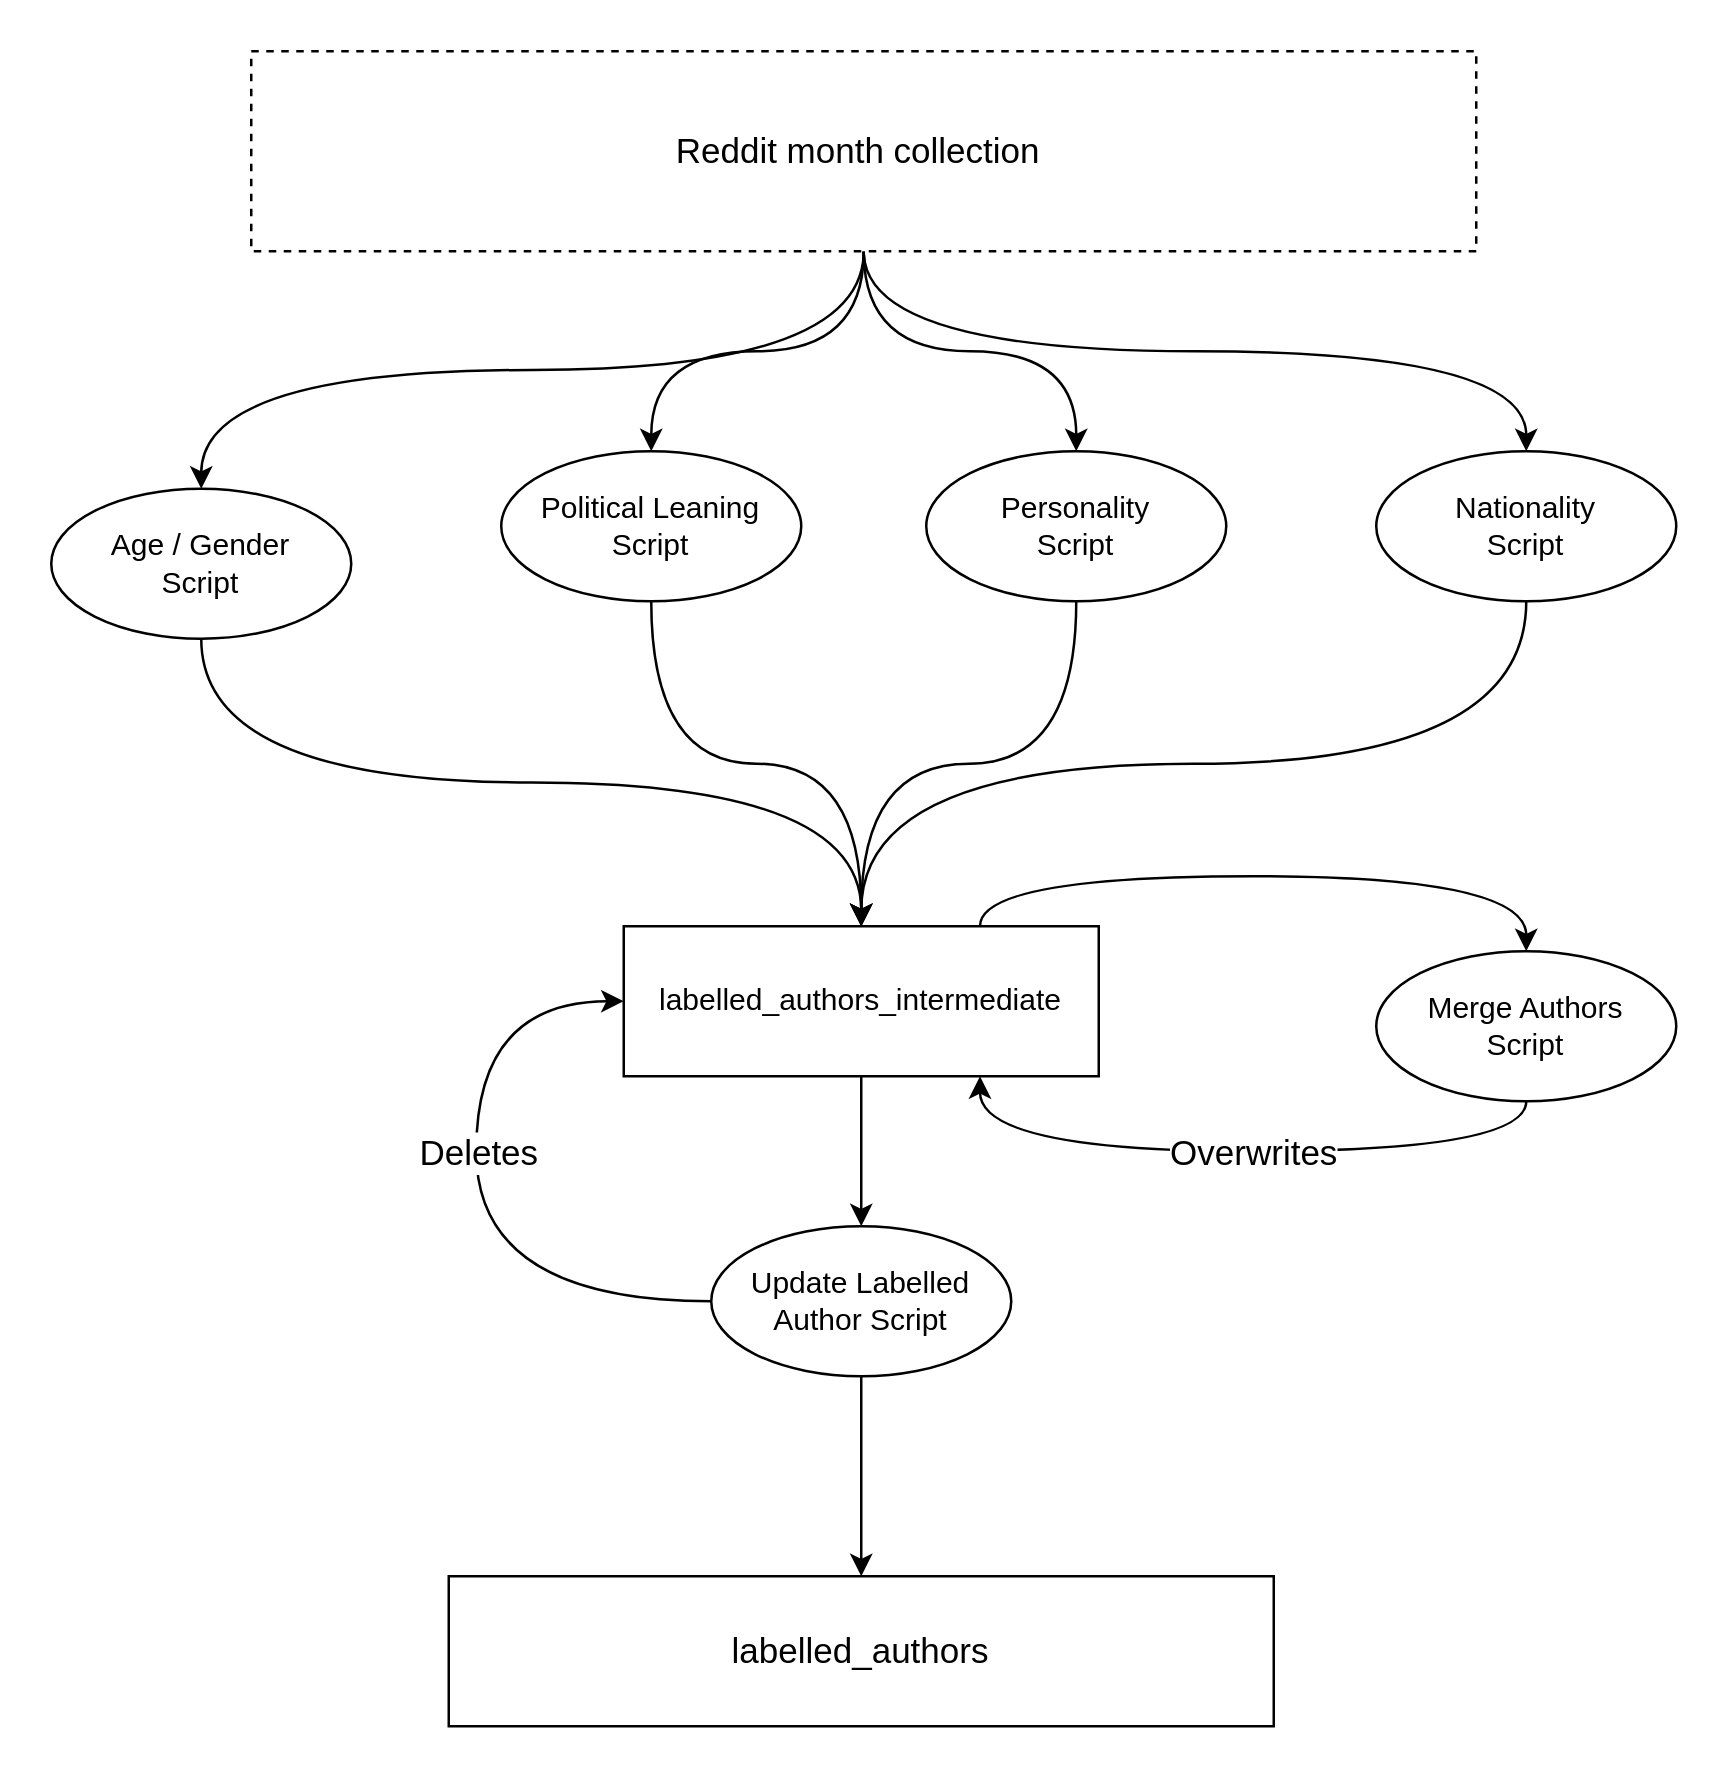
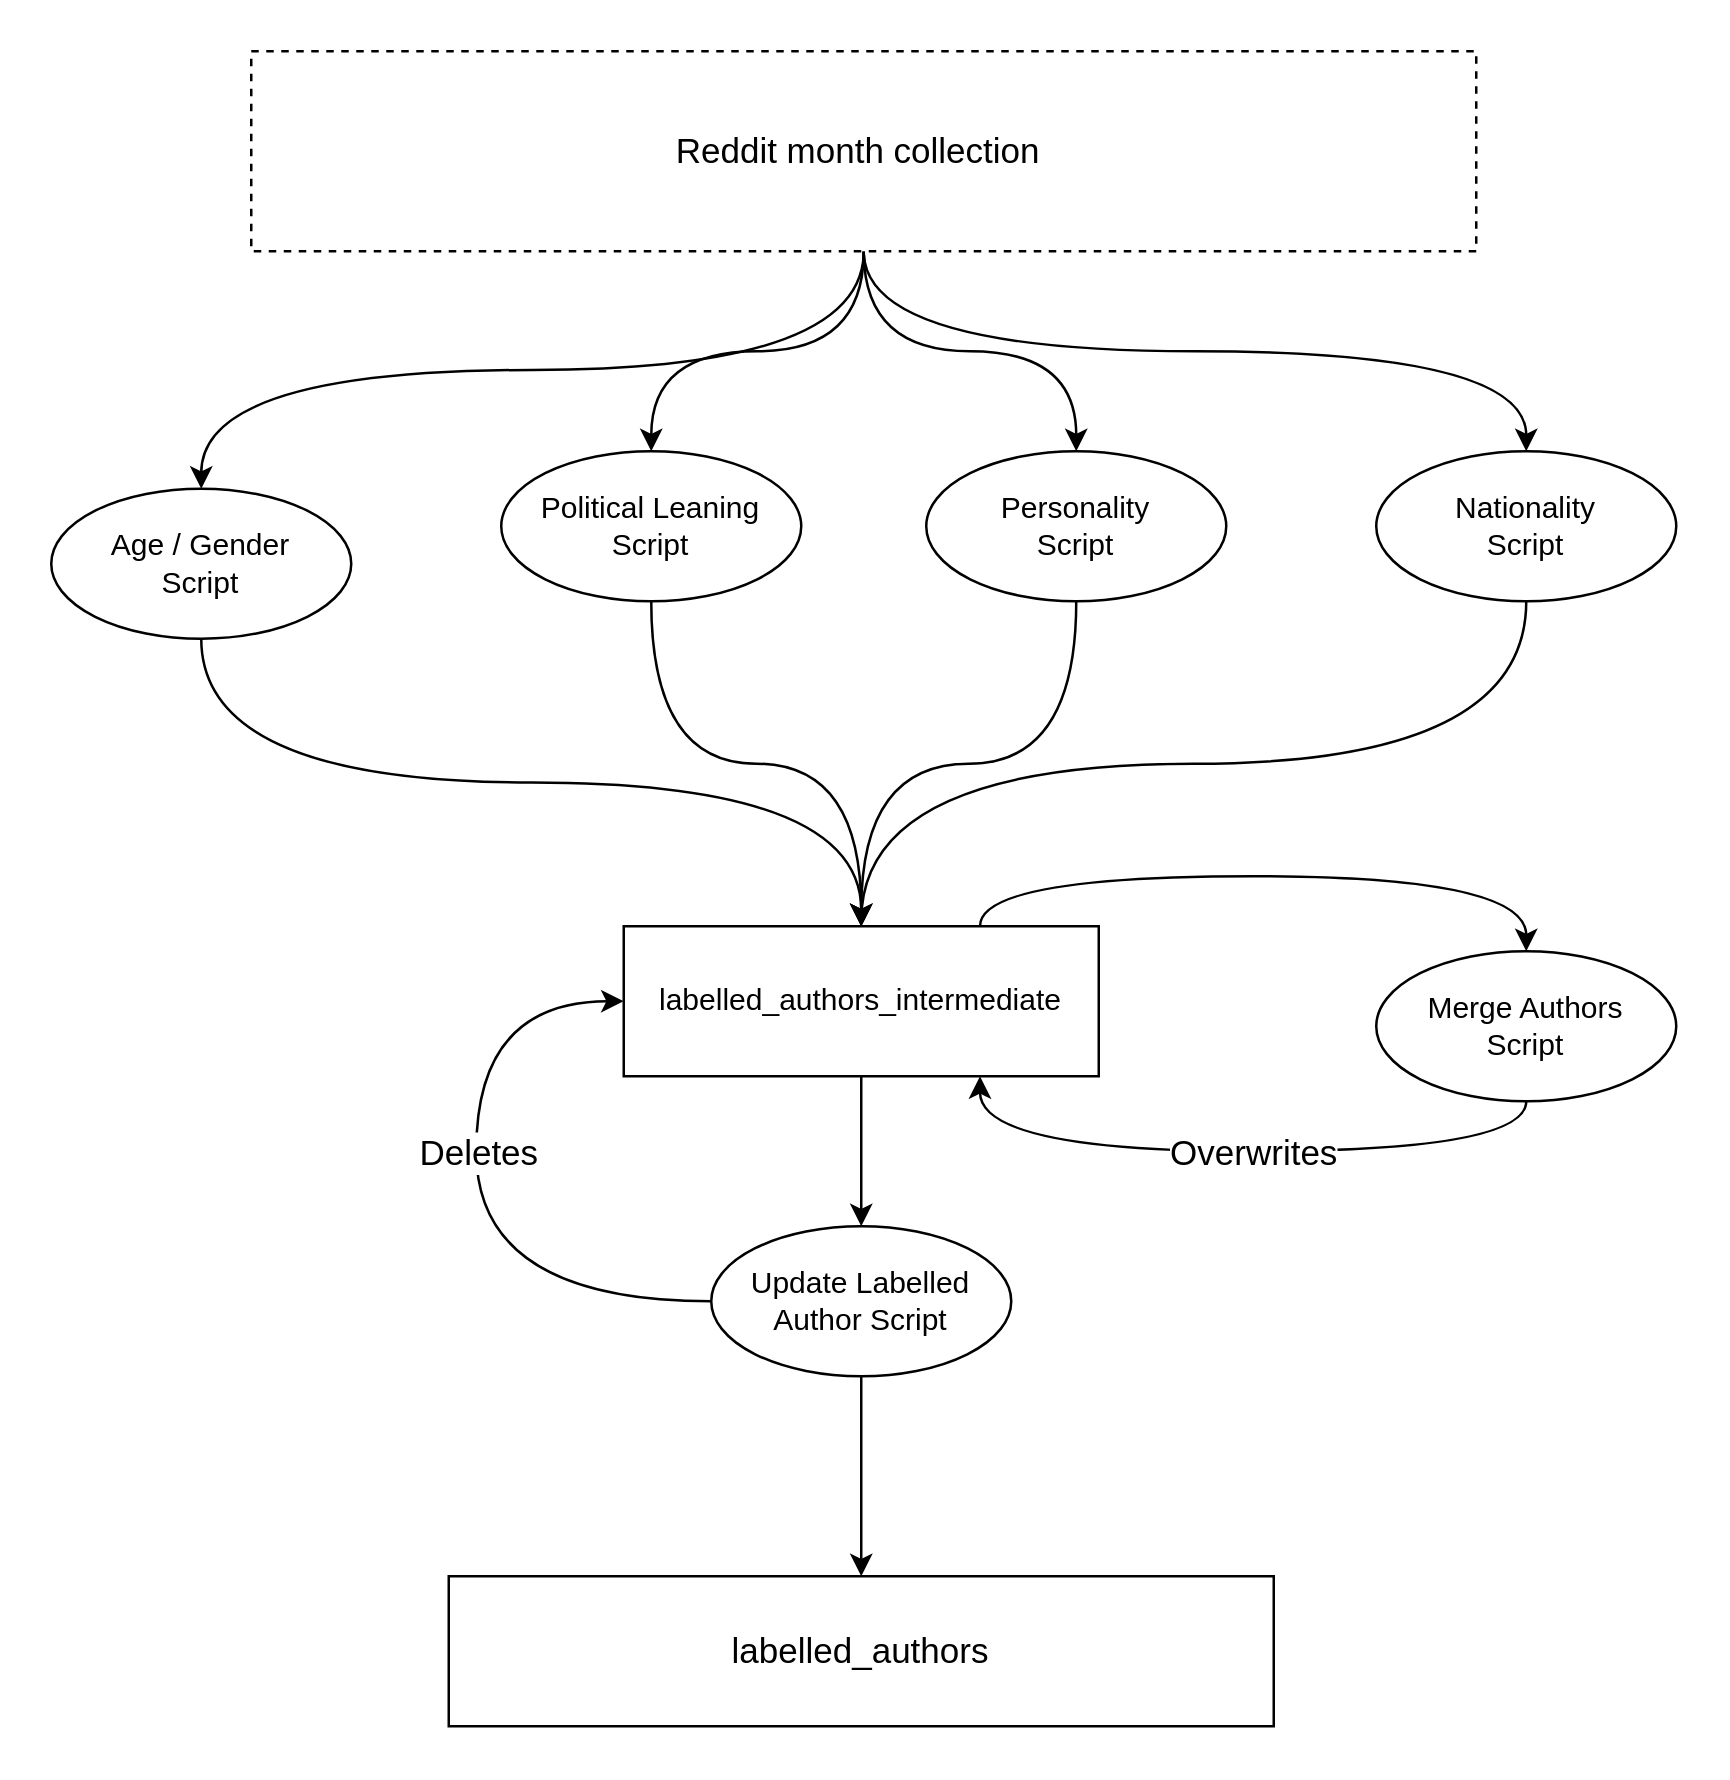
(956, 796) -> (954, 799)
